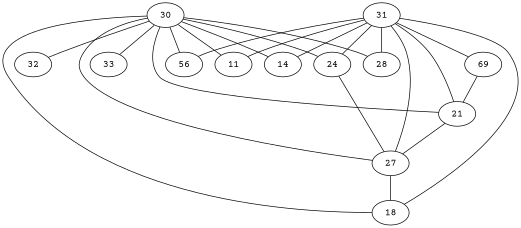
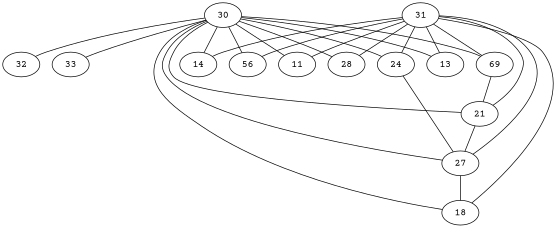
none -> (398, 35)
none -> (445, 64)
